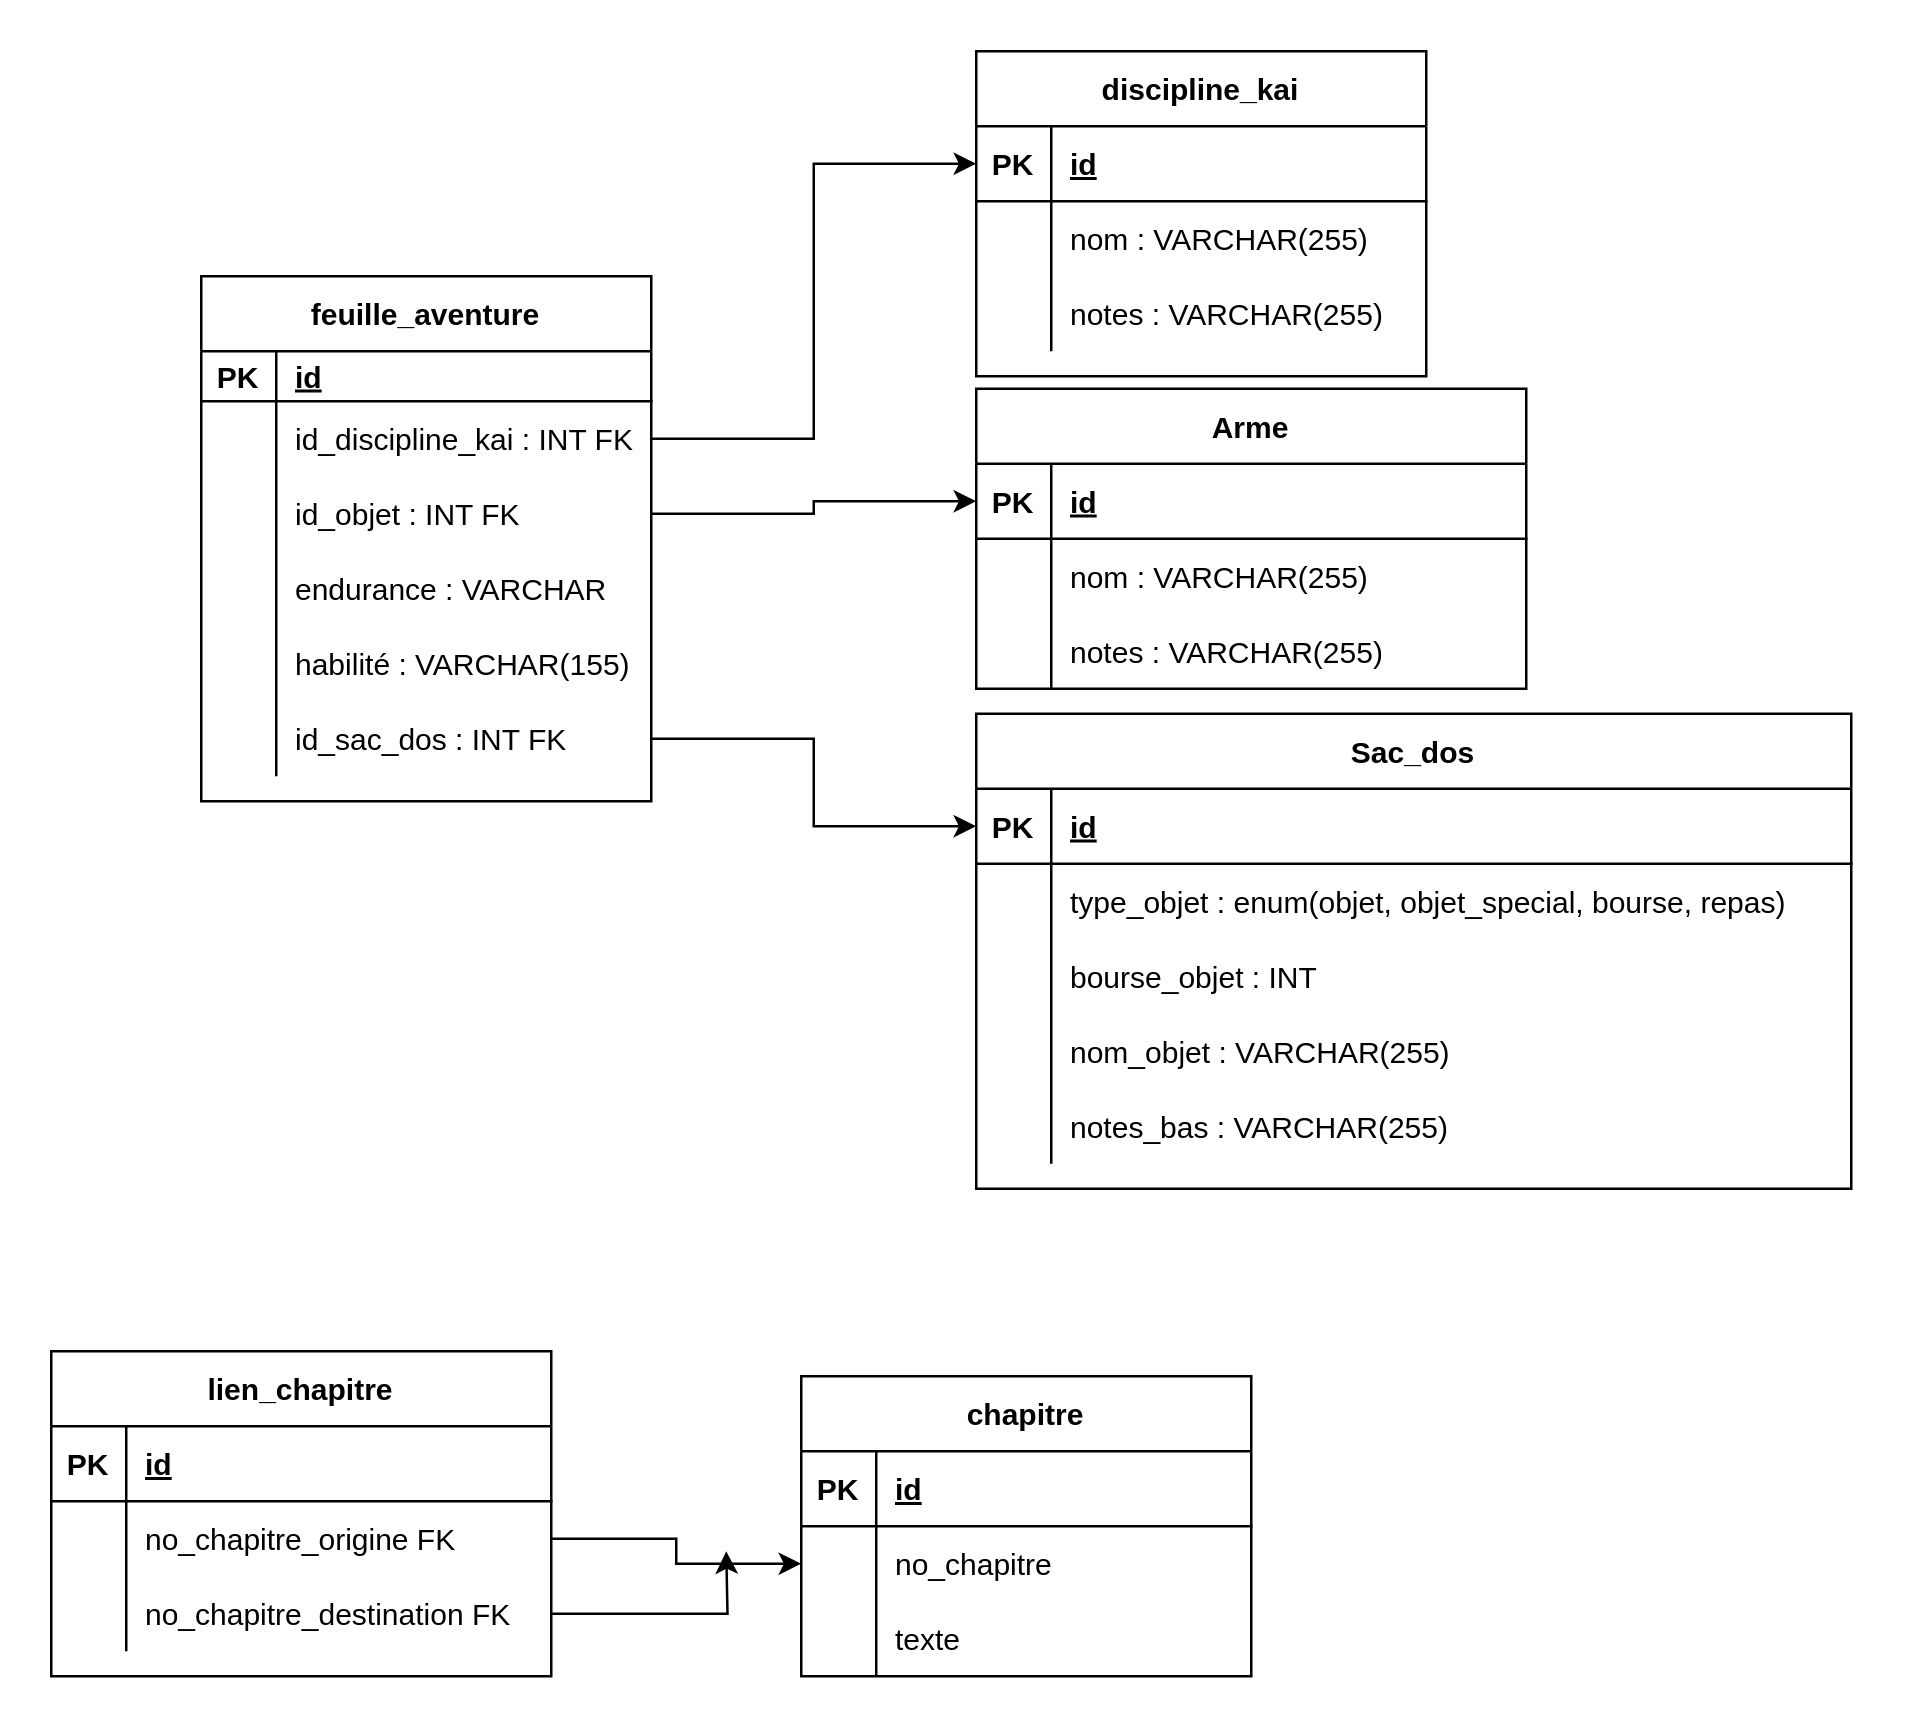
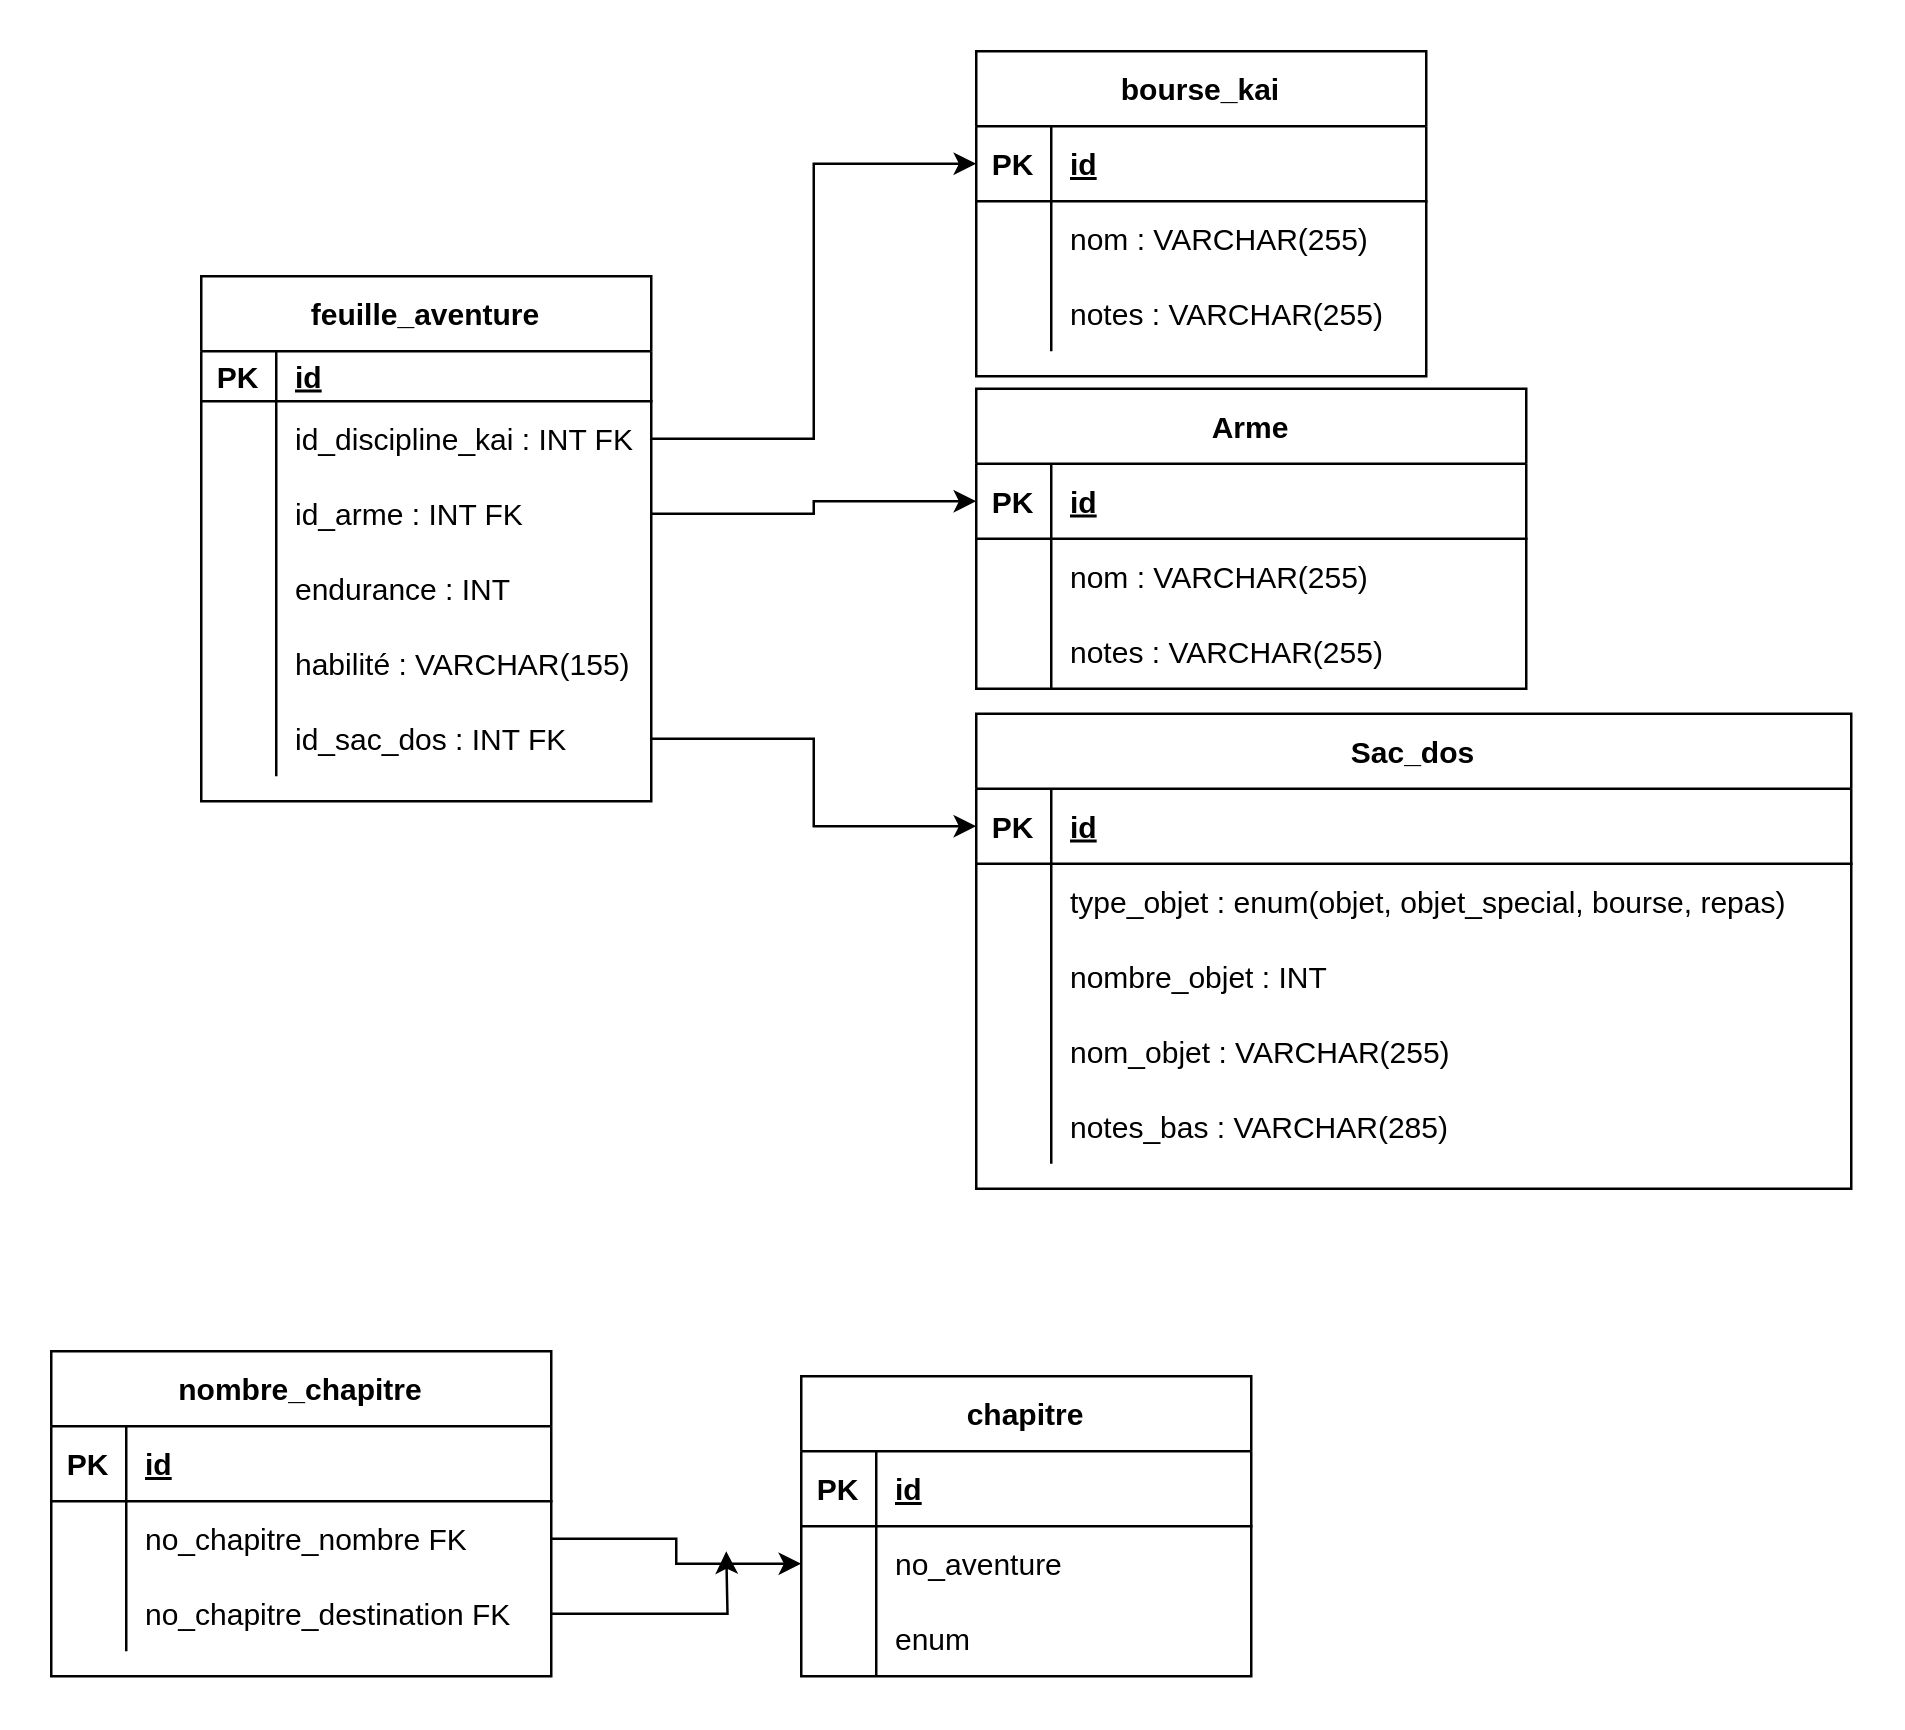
(1200, 90) -> (1200, 90)
(418, 515) -> (410, 515)
(443, 590) -> (409, 590)
(1210, 978) -> (1210, 978)
(1260, 1128) -> (1260, 1128)
(300, 1390) -> (300, 1390)
(314, 1540) -> (314, 1540)
(984, 1565) -> (987, 1565)
(937, 1640) -> (929, 1640)
